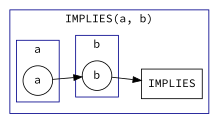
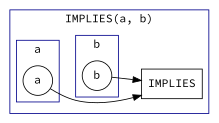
(64, 78) -> (91, 103)
